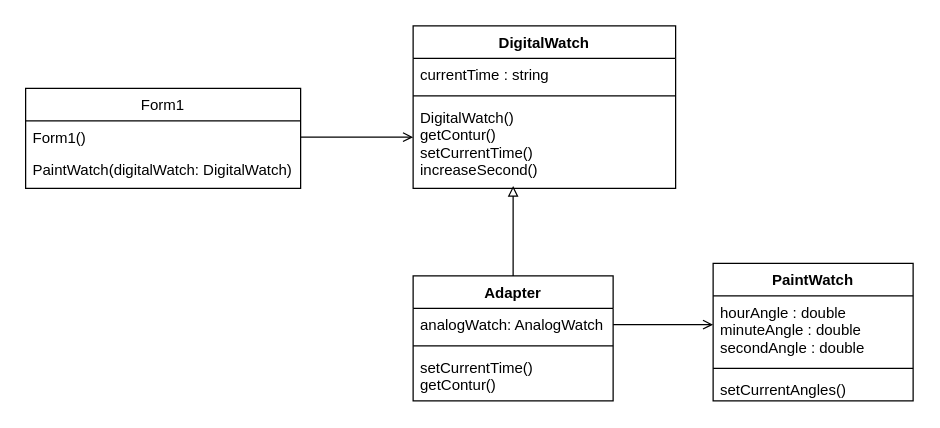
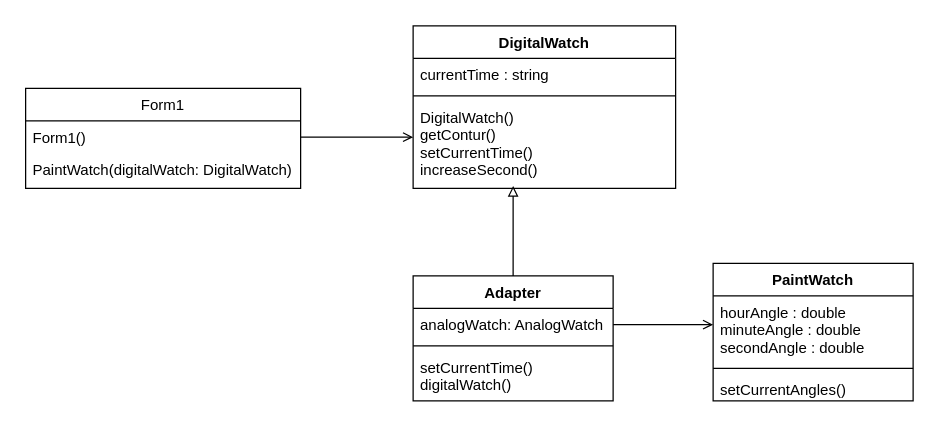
(485, 368) -> (485, 368)
